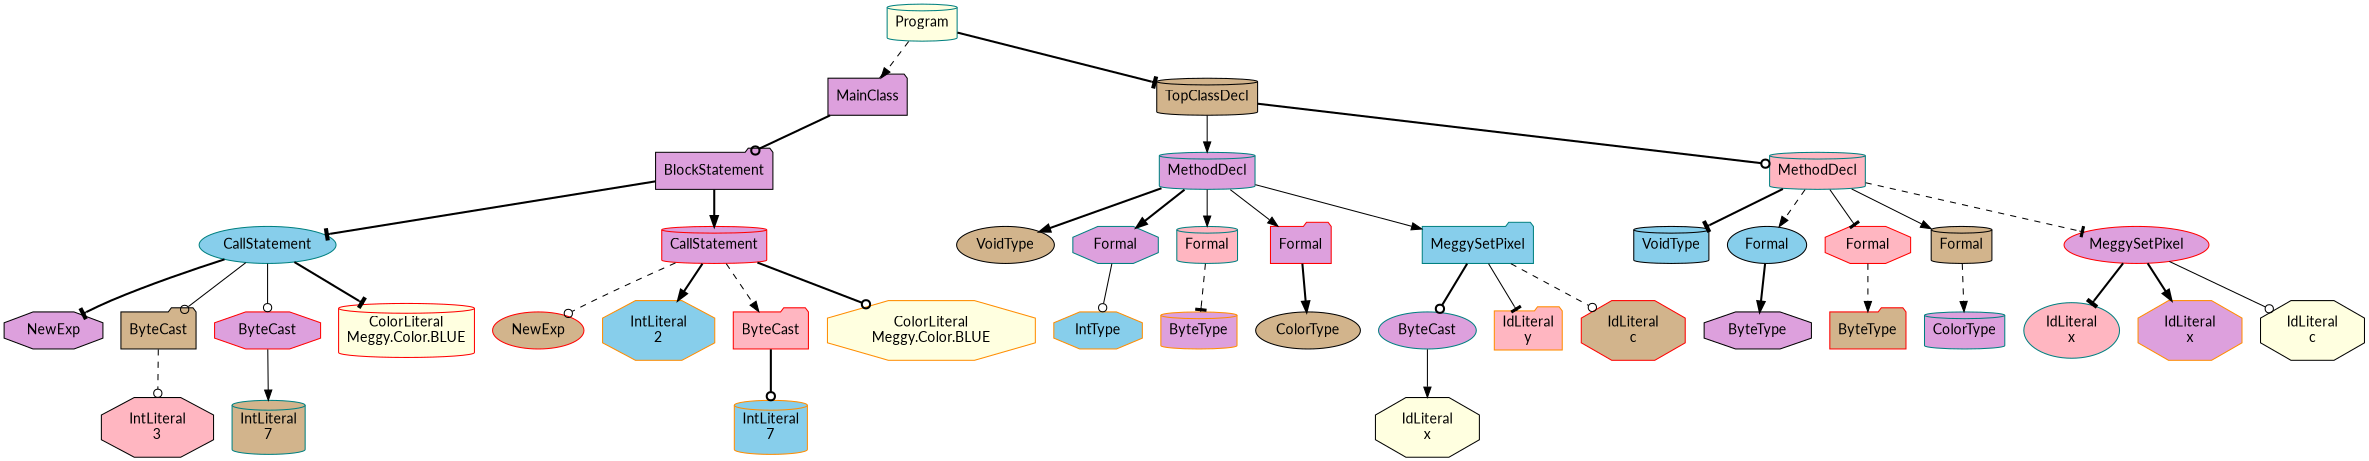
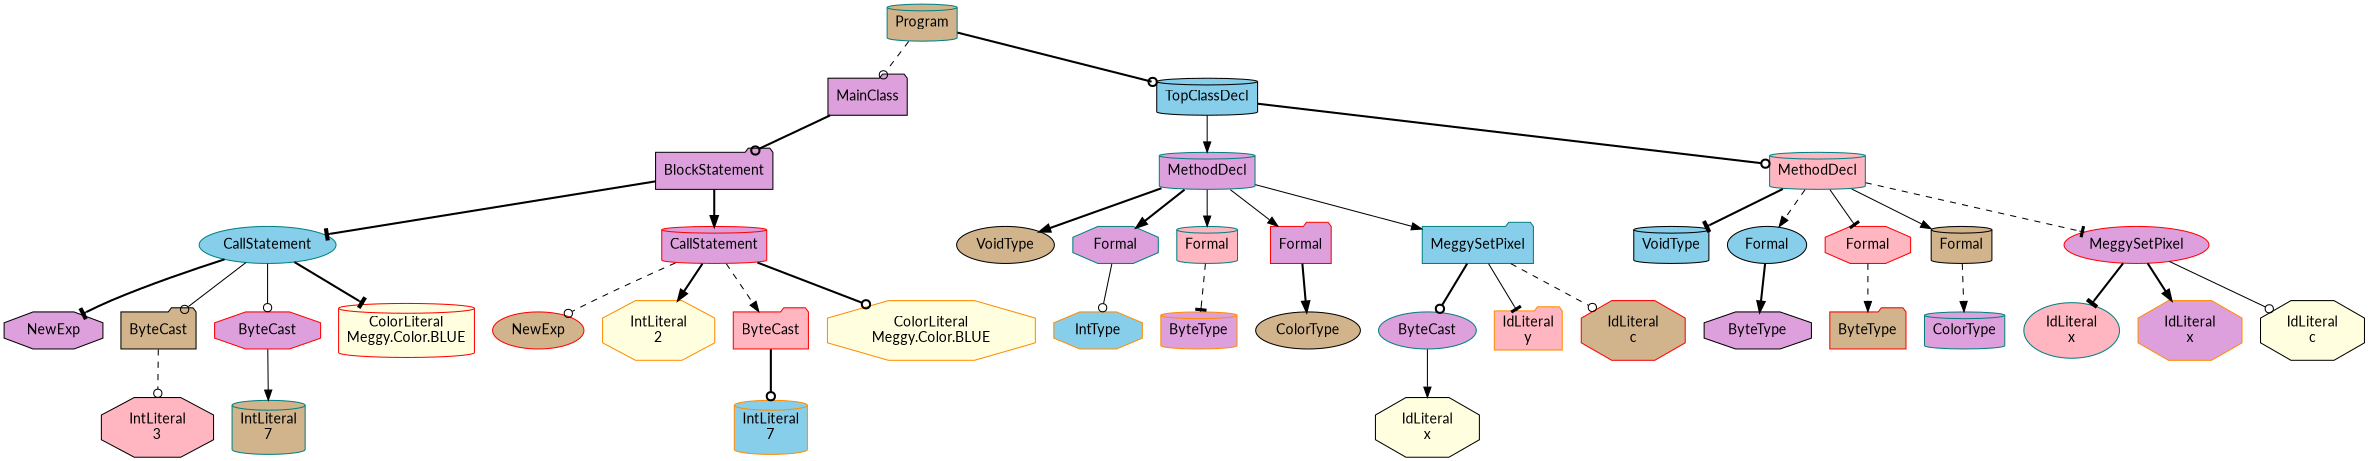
(922, 23) -> (922, 23)
(898, 56) -> (898, 56)
(1055, 57) -> (1055, 57)
(1207, 97) -> (1207, 97)
(659, 330) -> (659, 330)
